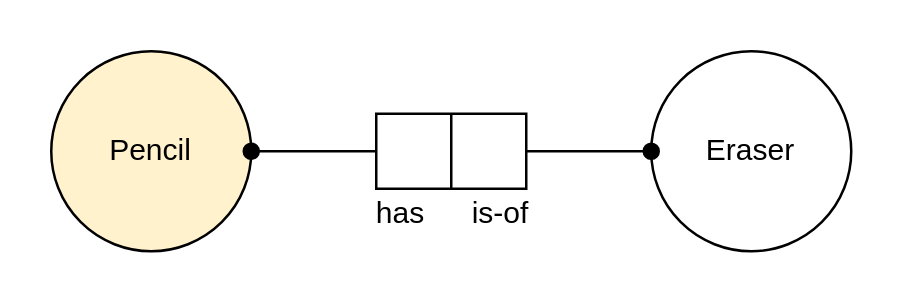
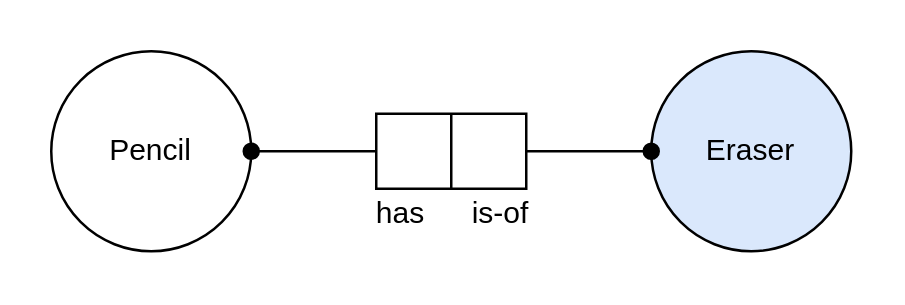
(151, 151) -> (151, 151)
(751, 151) -> (751, 151)
